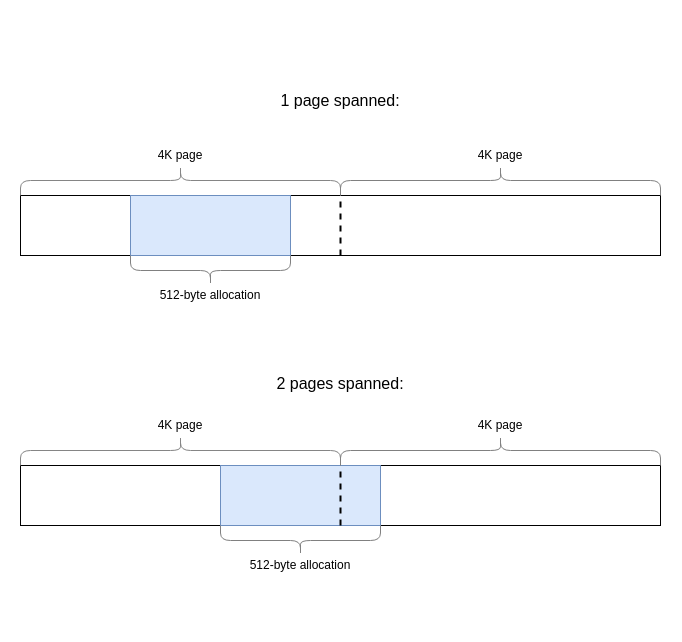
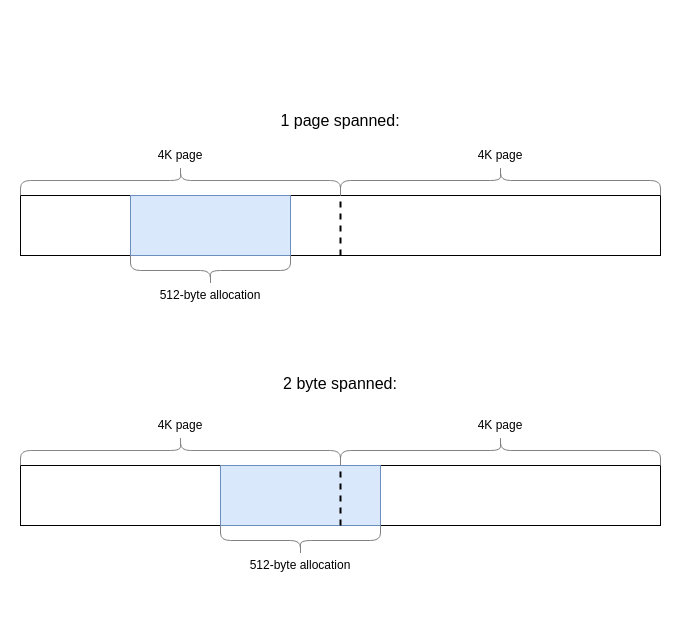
(341, 101) -> (341, 121)
(341, 384) -> (341, 384)
